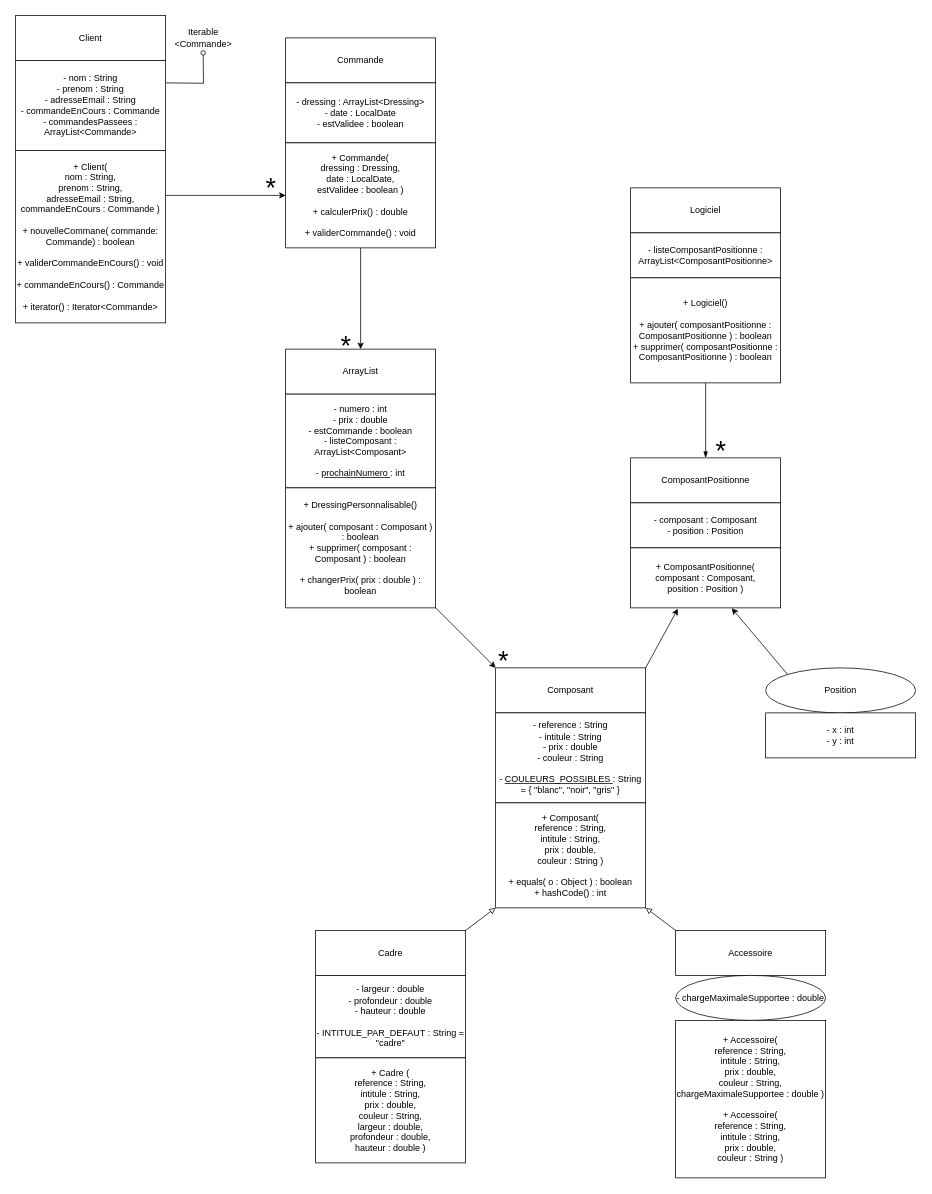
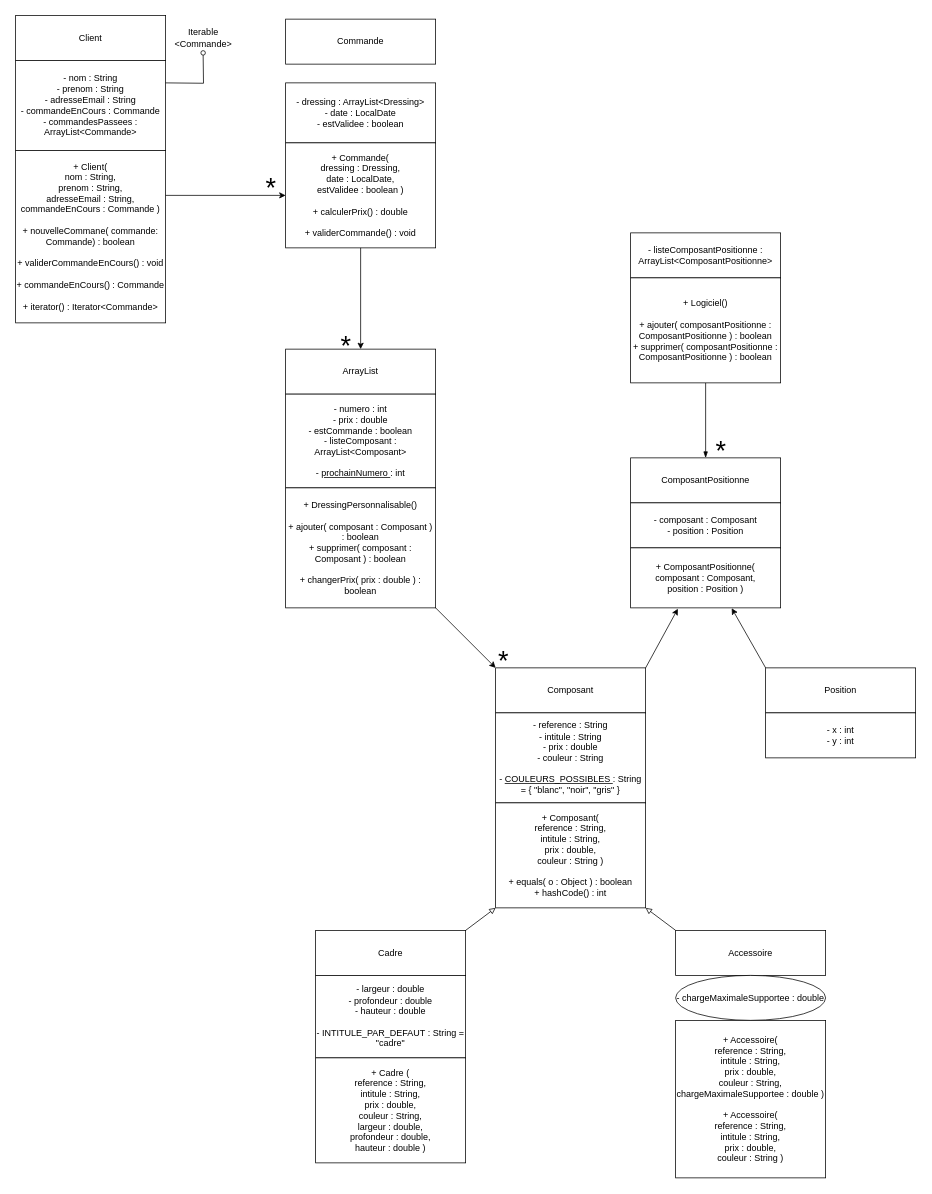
(360, 60) -> (360, 42)
(705, 210) -> none
(840, 690) -> (840, 690)
